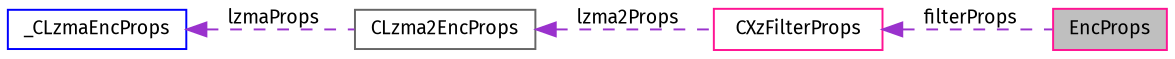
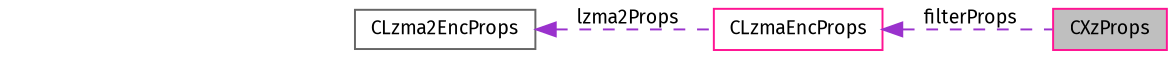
(97, 29) -> none
(798, 29) -> (798, 29)
(1110, 29) -> (1110, 29)
